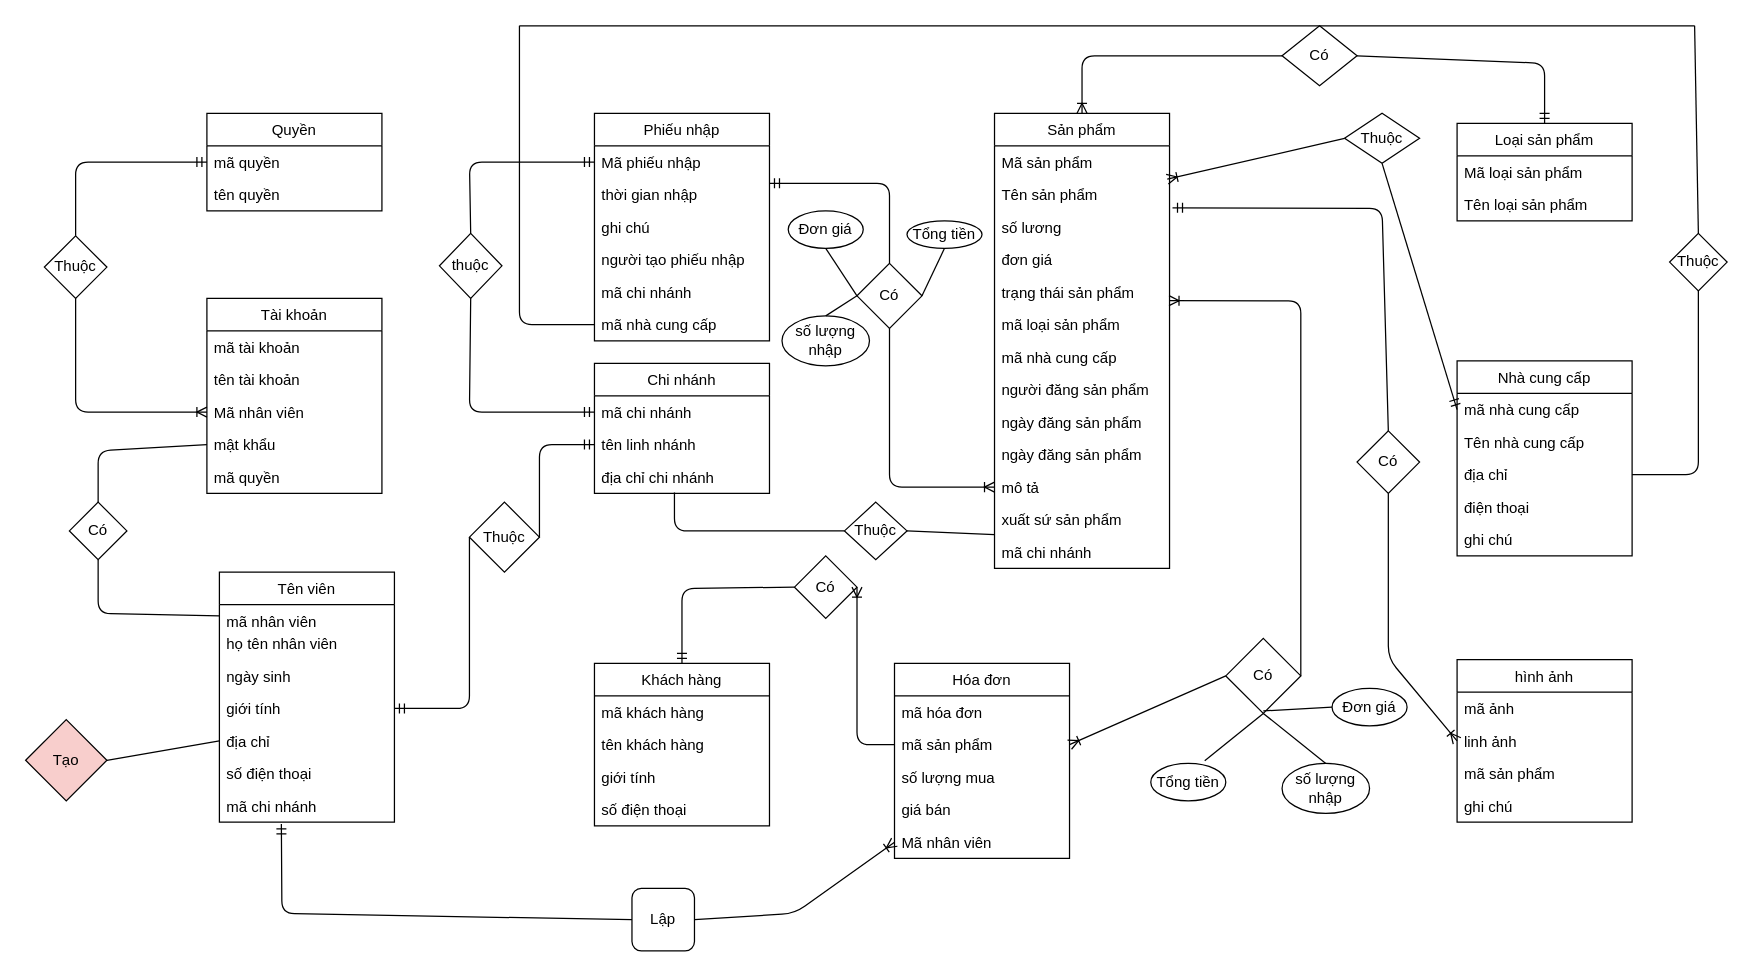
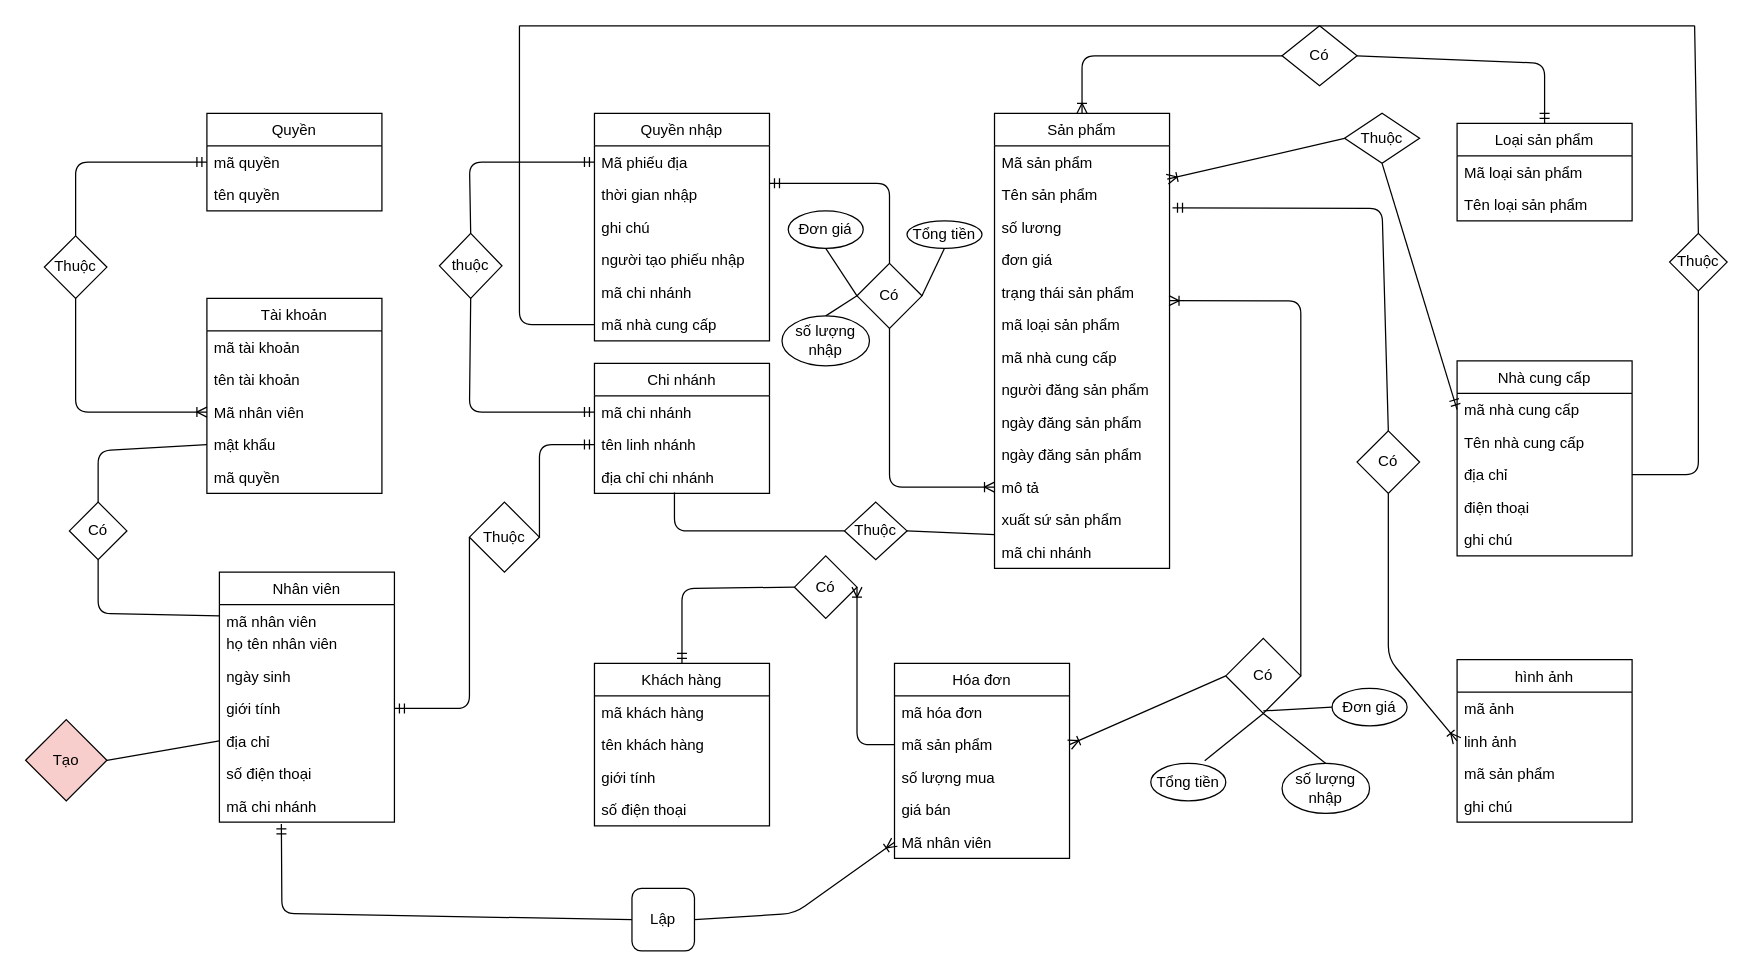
(681, 130) -> (681, 130)
(650, 163) -> (646, 163)
(306, 589) -> (306, 589)
